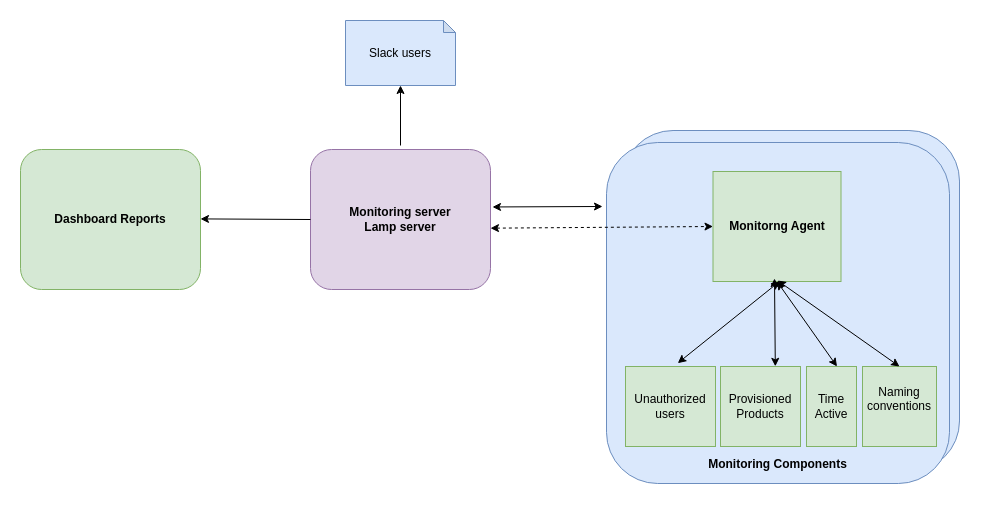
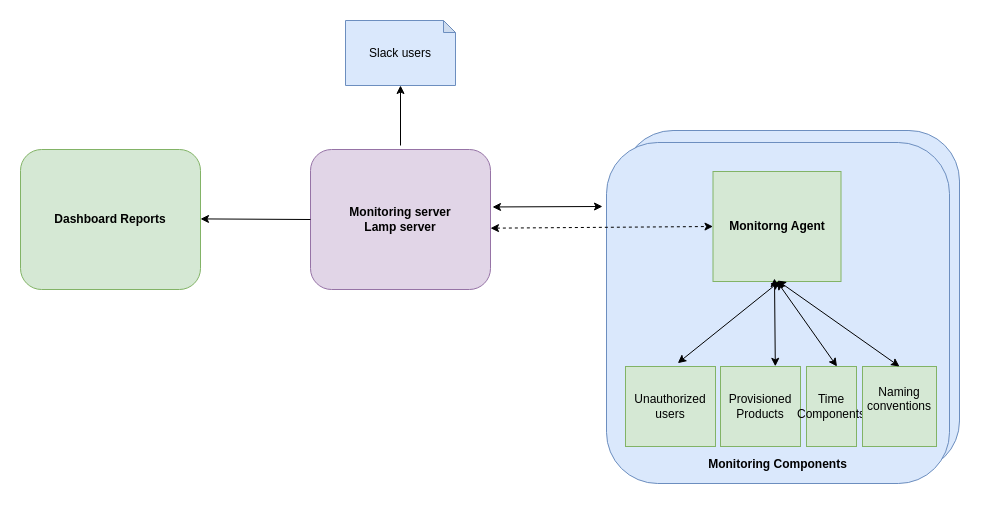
(832, 407) -> (832, 407)
